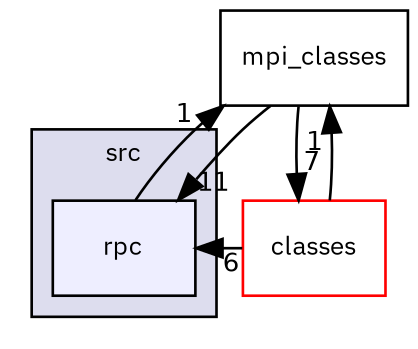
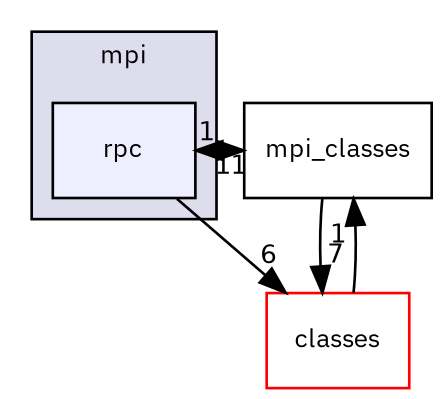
(124, 154) -> (124, 57)
(233, 248) -> (221, 237)
